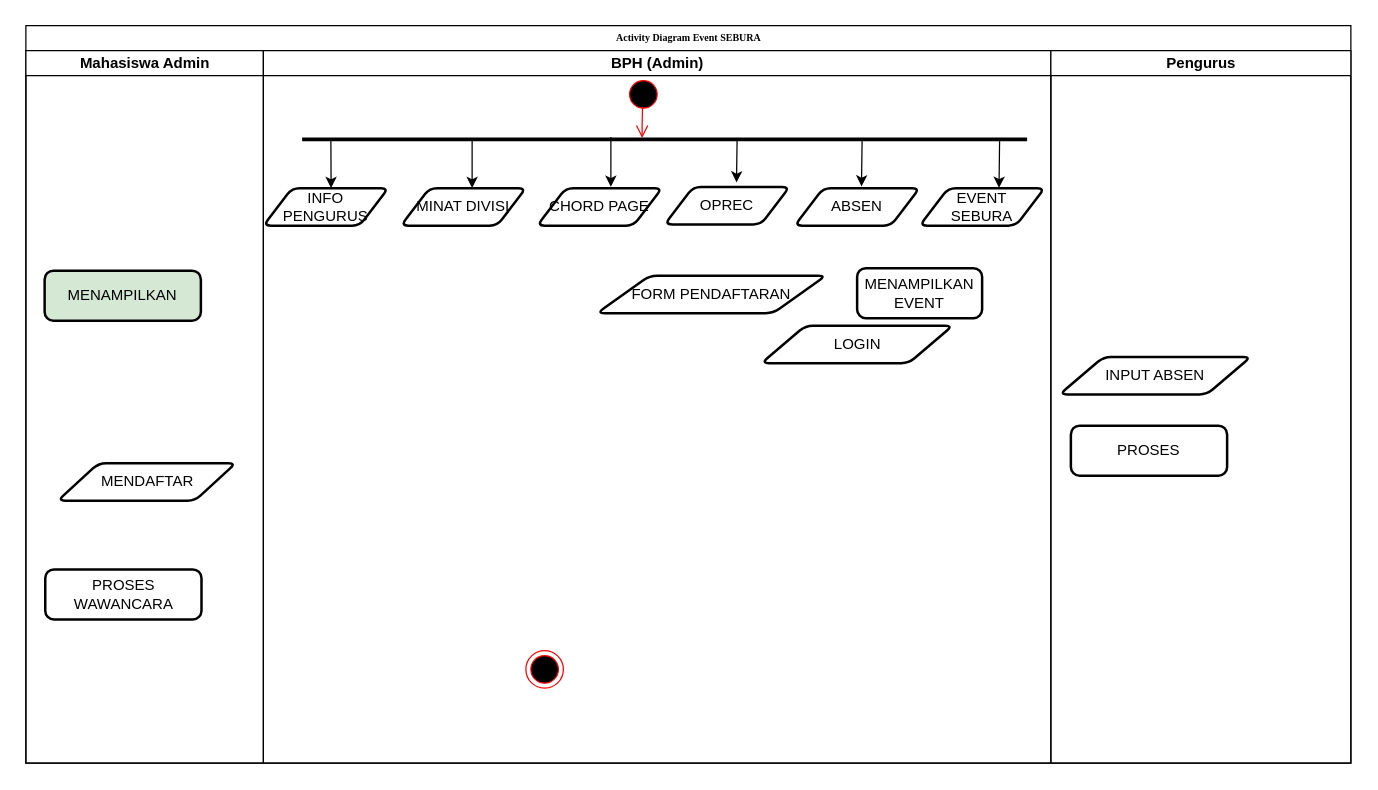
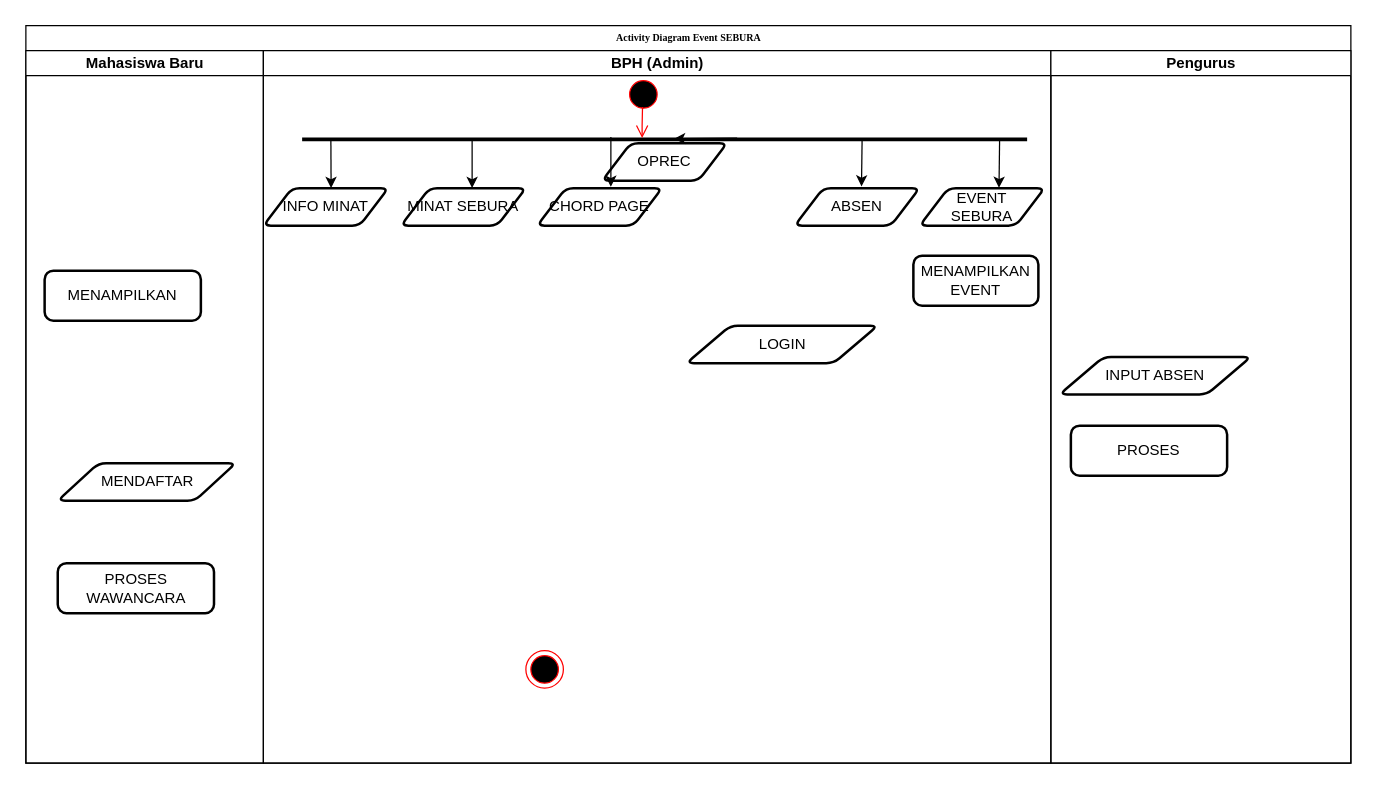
(145, 63) -> (145, 63)
(727, 206) -> (664, 162)
(326, 207) -> (326, 207)
(463, 207) -> (463, 207)
(919, 293) -> (976, 281)
(711, 294) -> none
(123, 296) -> (123, 296)
(857, 344) -> (782, 344)
(123, 594) -> (136, 588)
